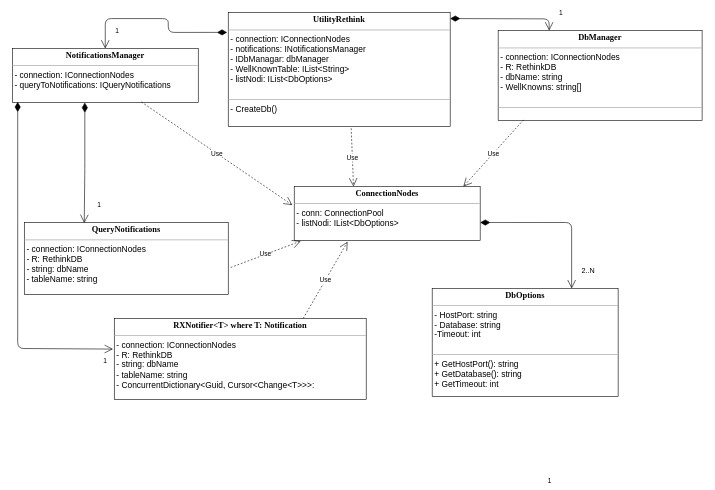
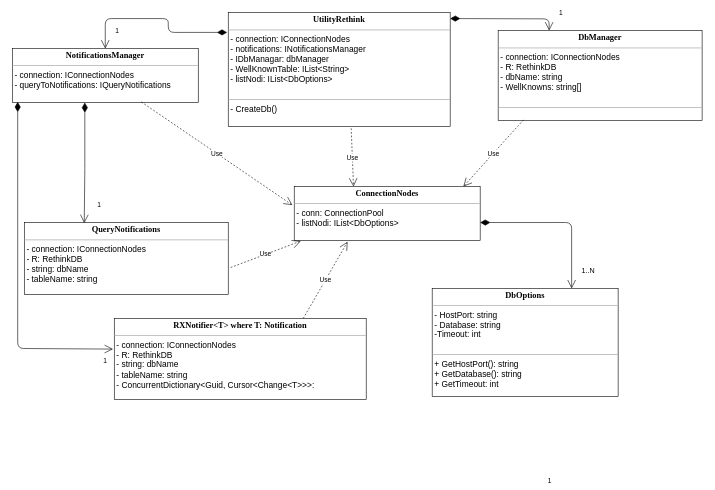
(589, 270) -> (589, 270)
